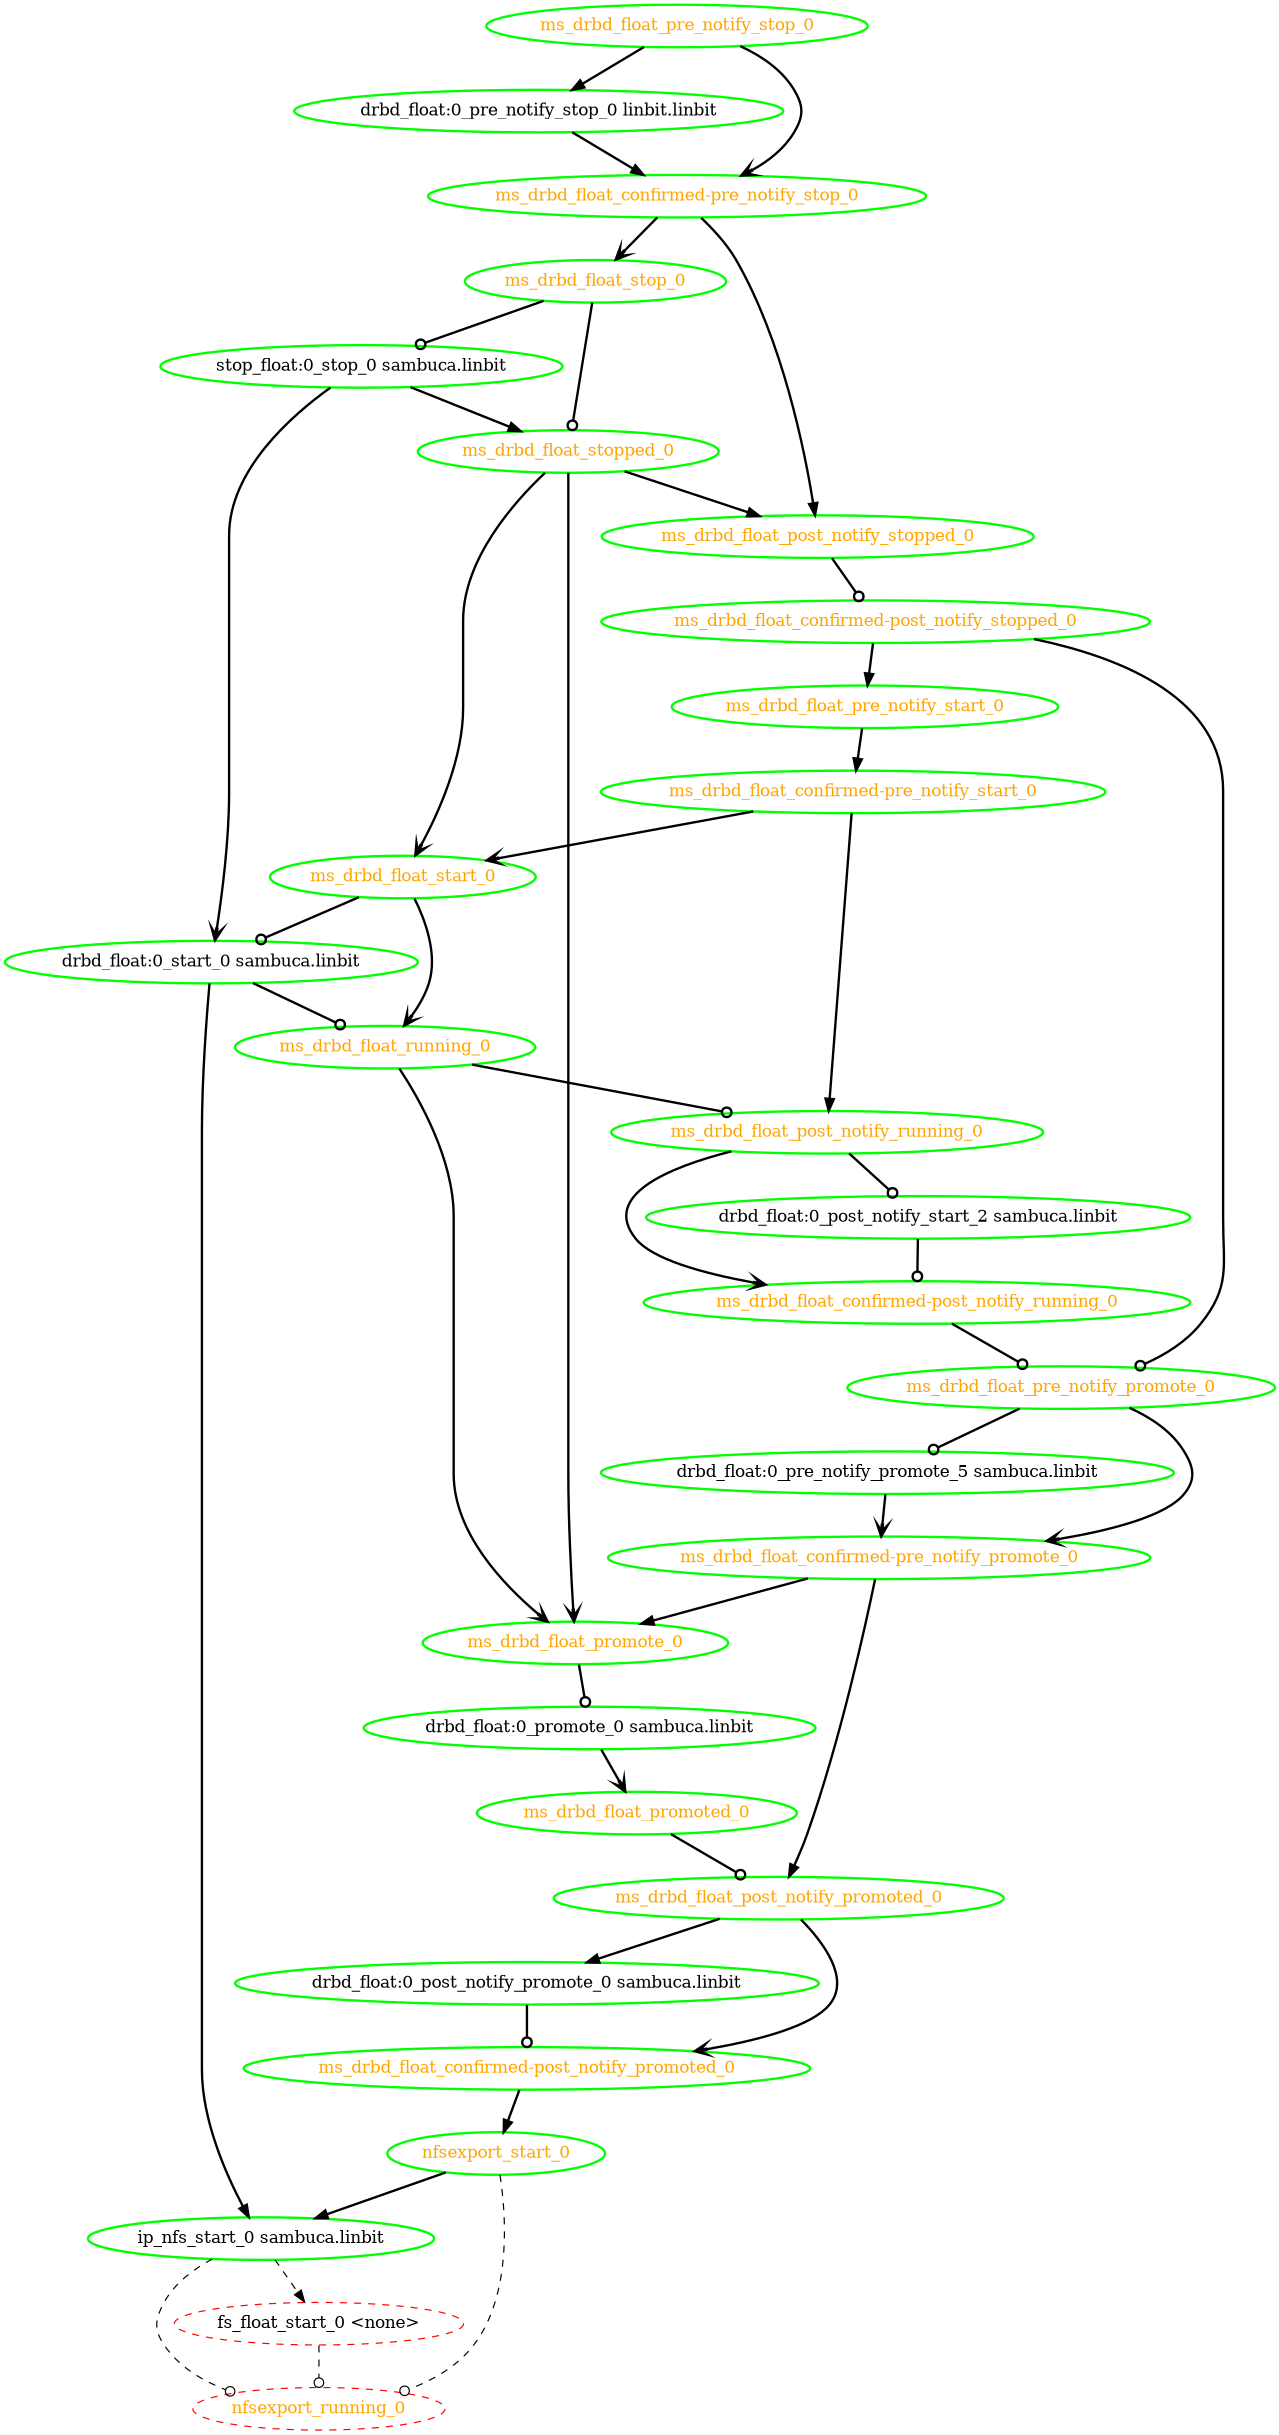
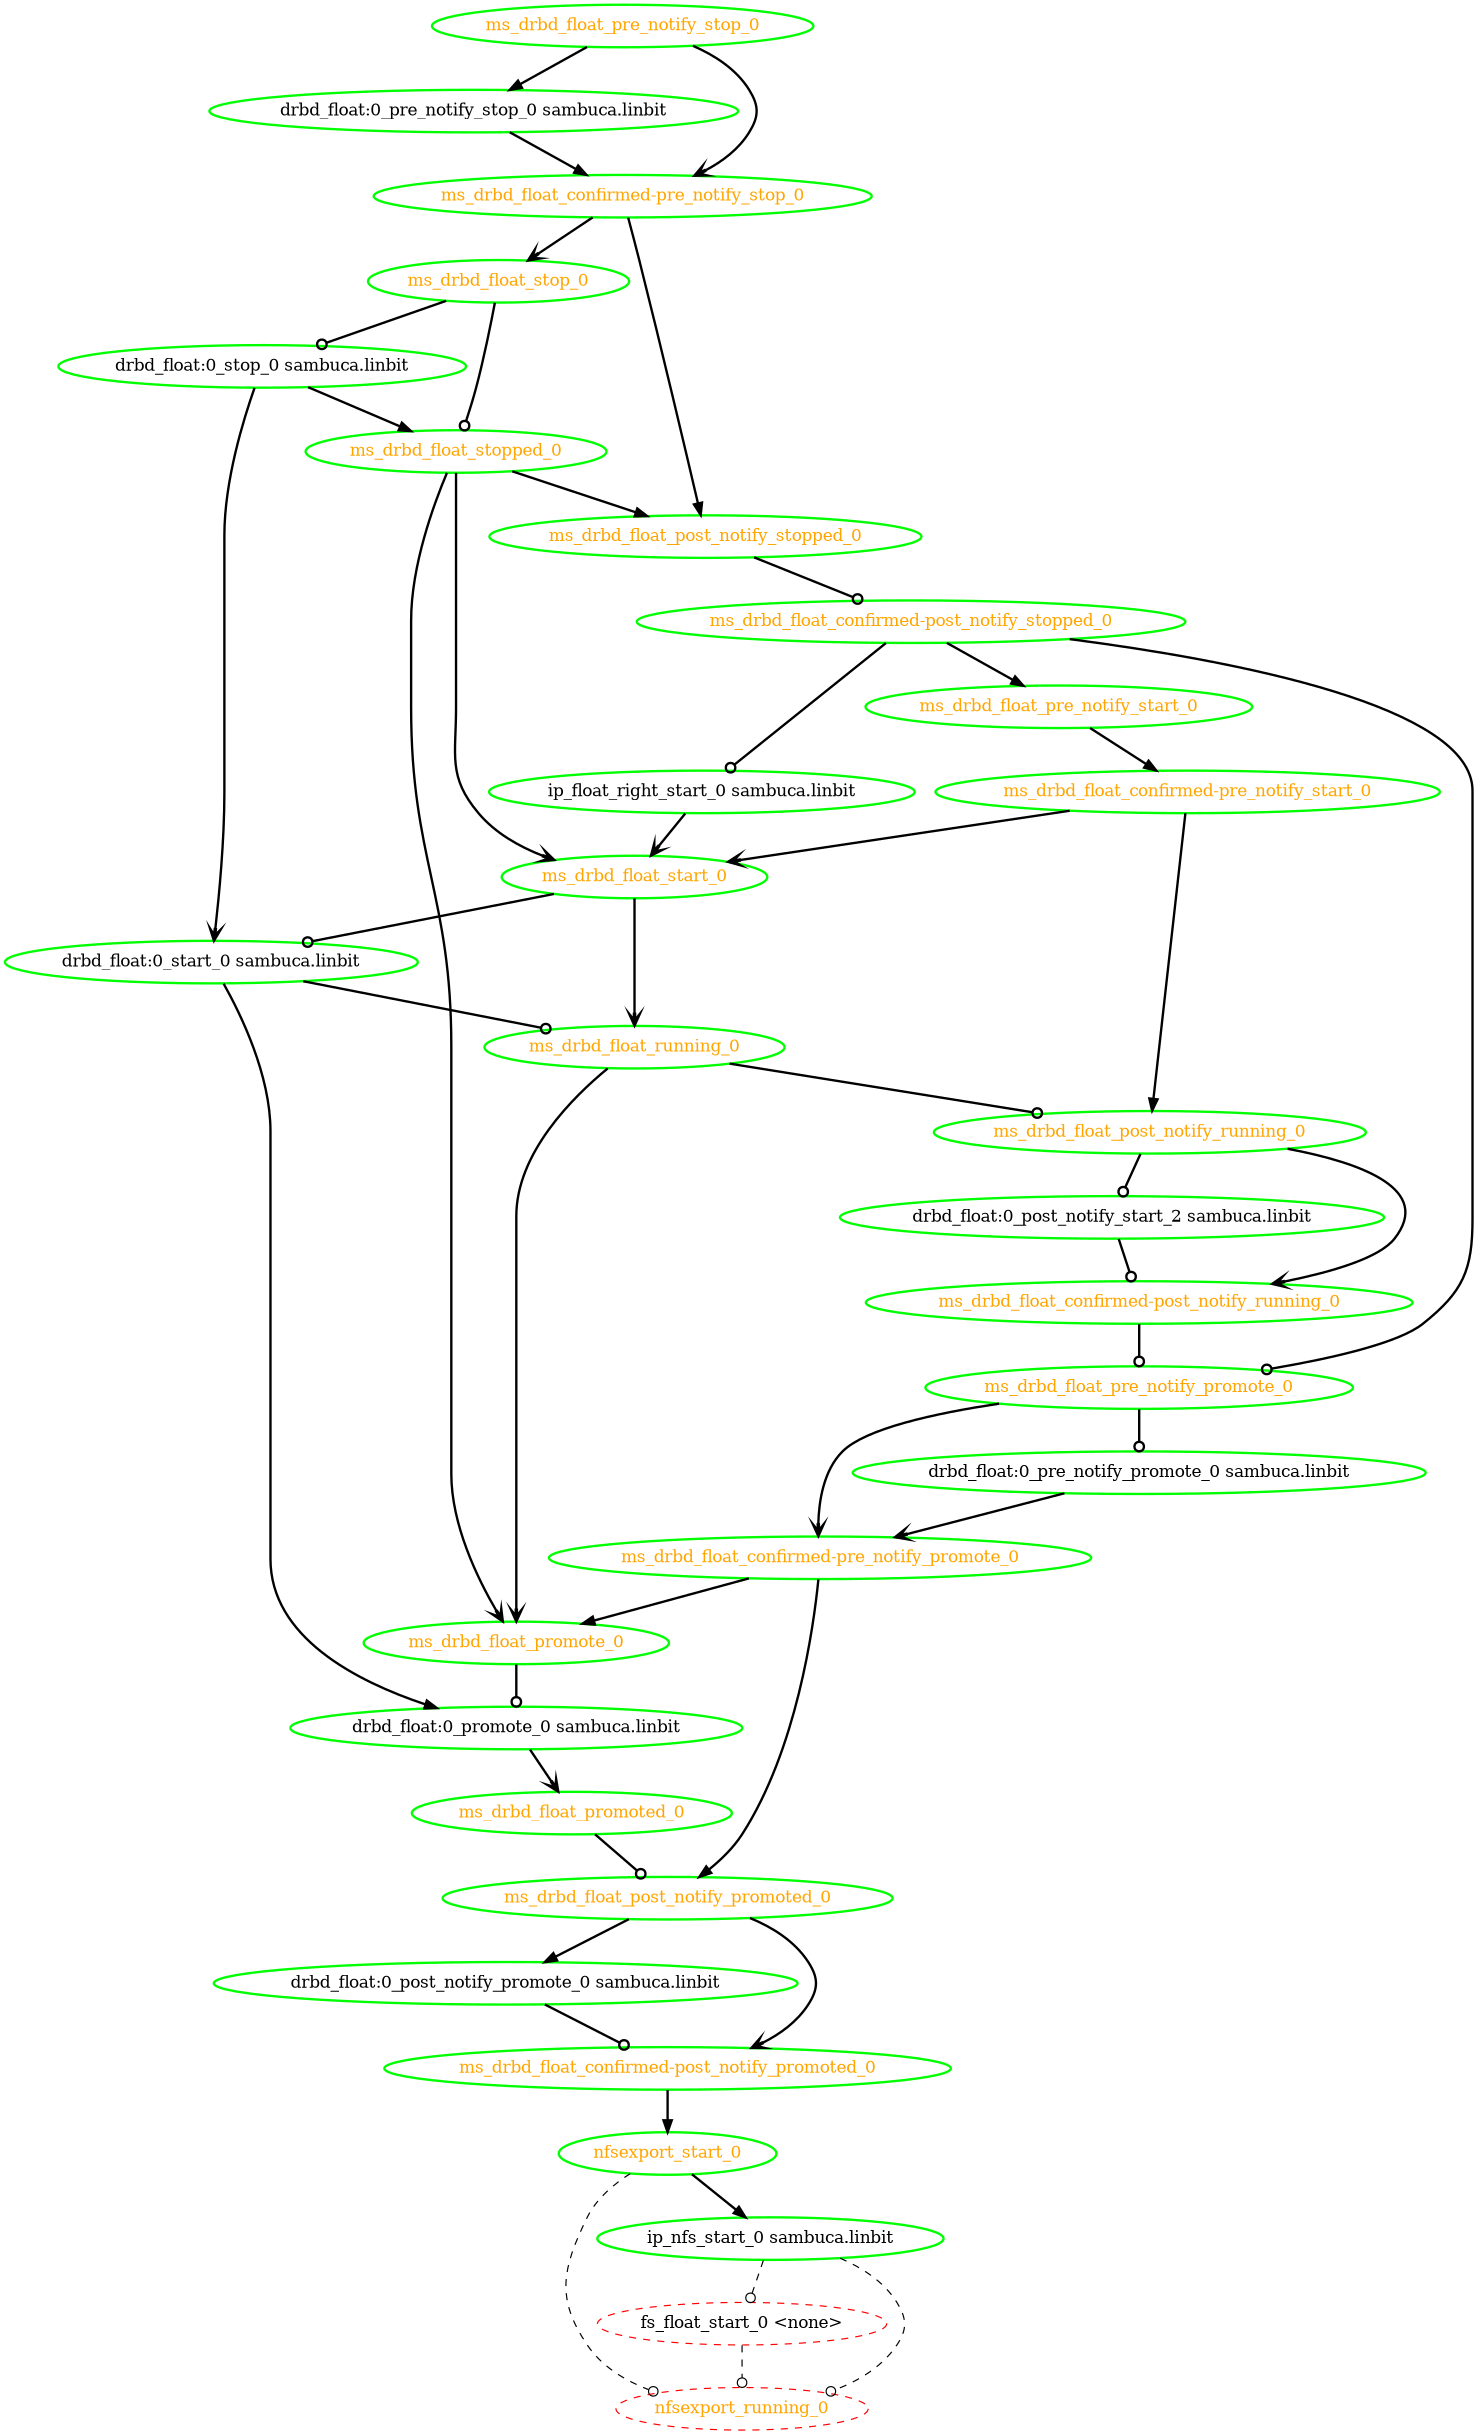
(539, 111) -> (474, 111)
(361, 366) -> (262, 366)
none -> (702, 792)
(887, 1473) -> (1139, 1473)
(202, 1598) -> (270, 1380)
(286, 2276) -> (758, 2277)
